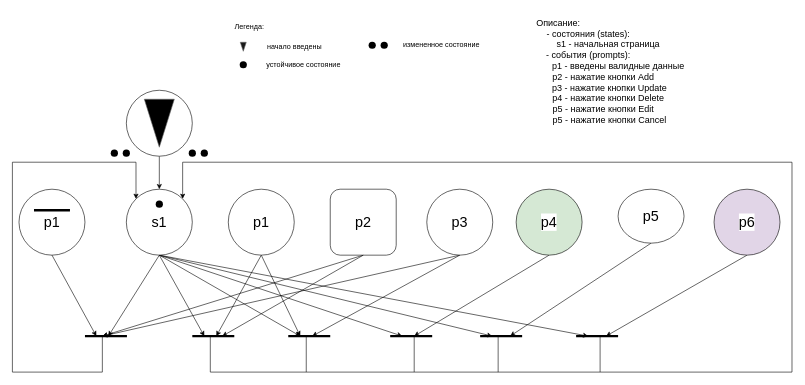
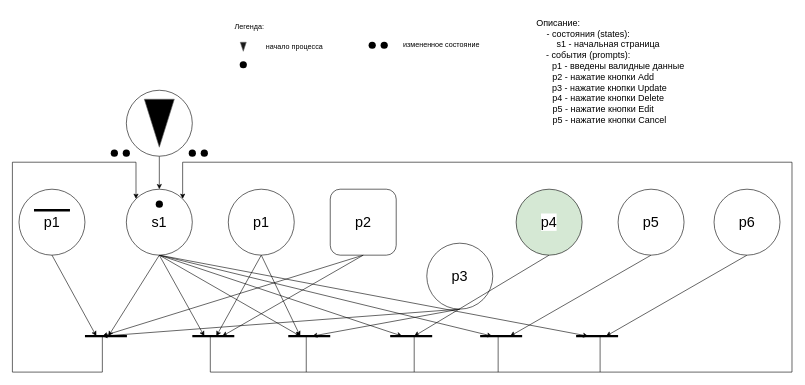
(295, 47) -> (295, 47)
(303, 65) -> none
(651, 216) -> (651, 222)
(460, 222) -> (460, 276)
(747, 222) -> (747, 222)
